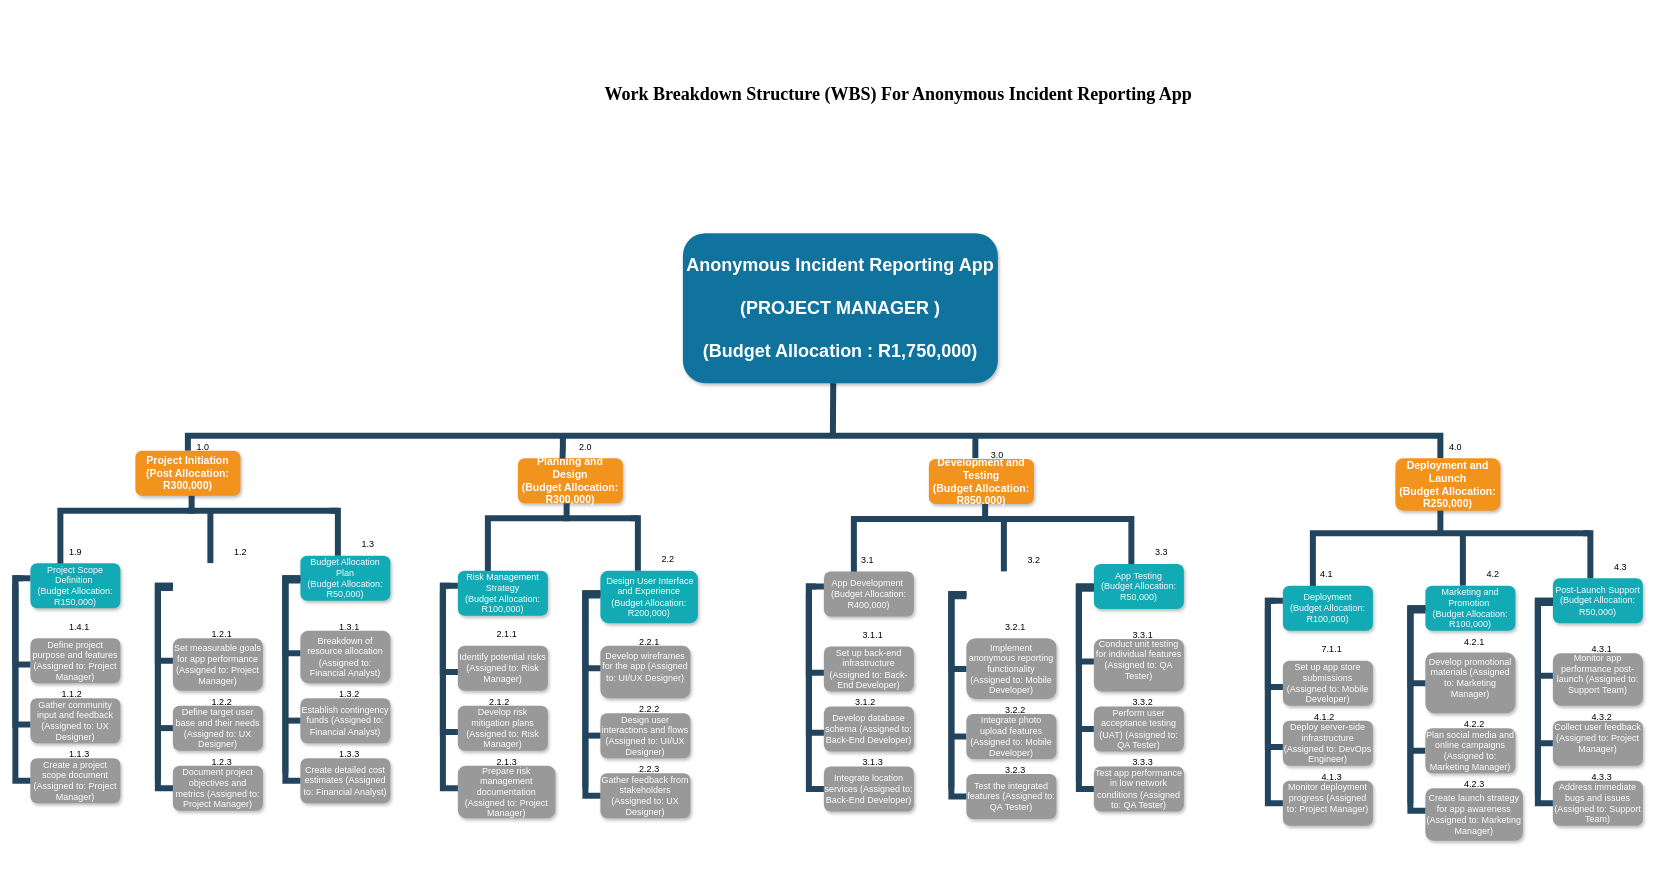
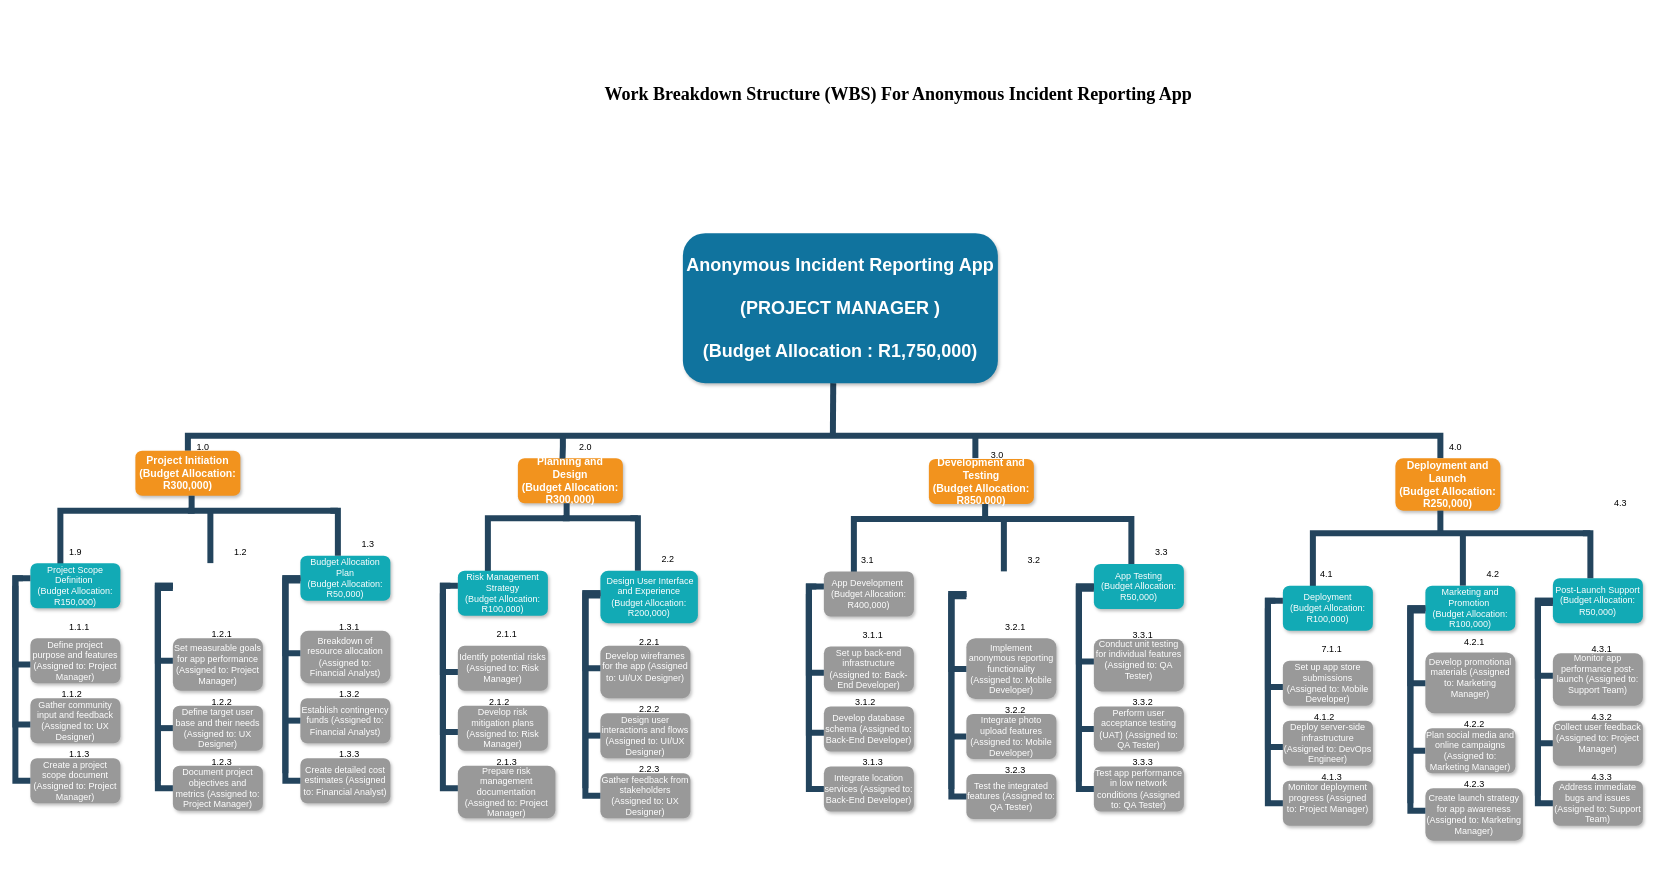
(188, 473) -> (188, 473)
(1620, 567) -> (1620, 503)
(80, 627) -> (80, 627)
